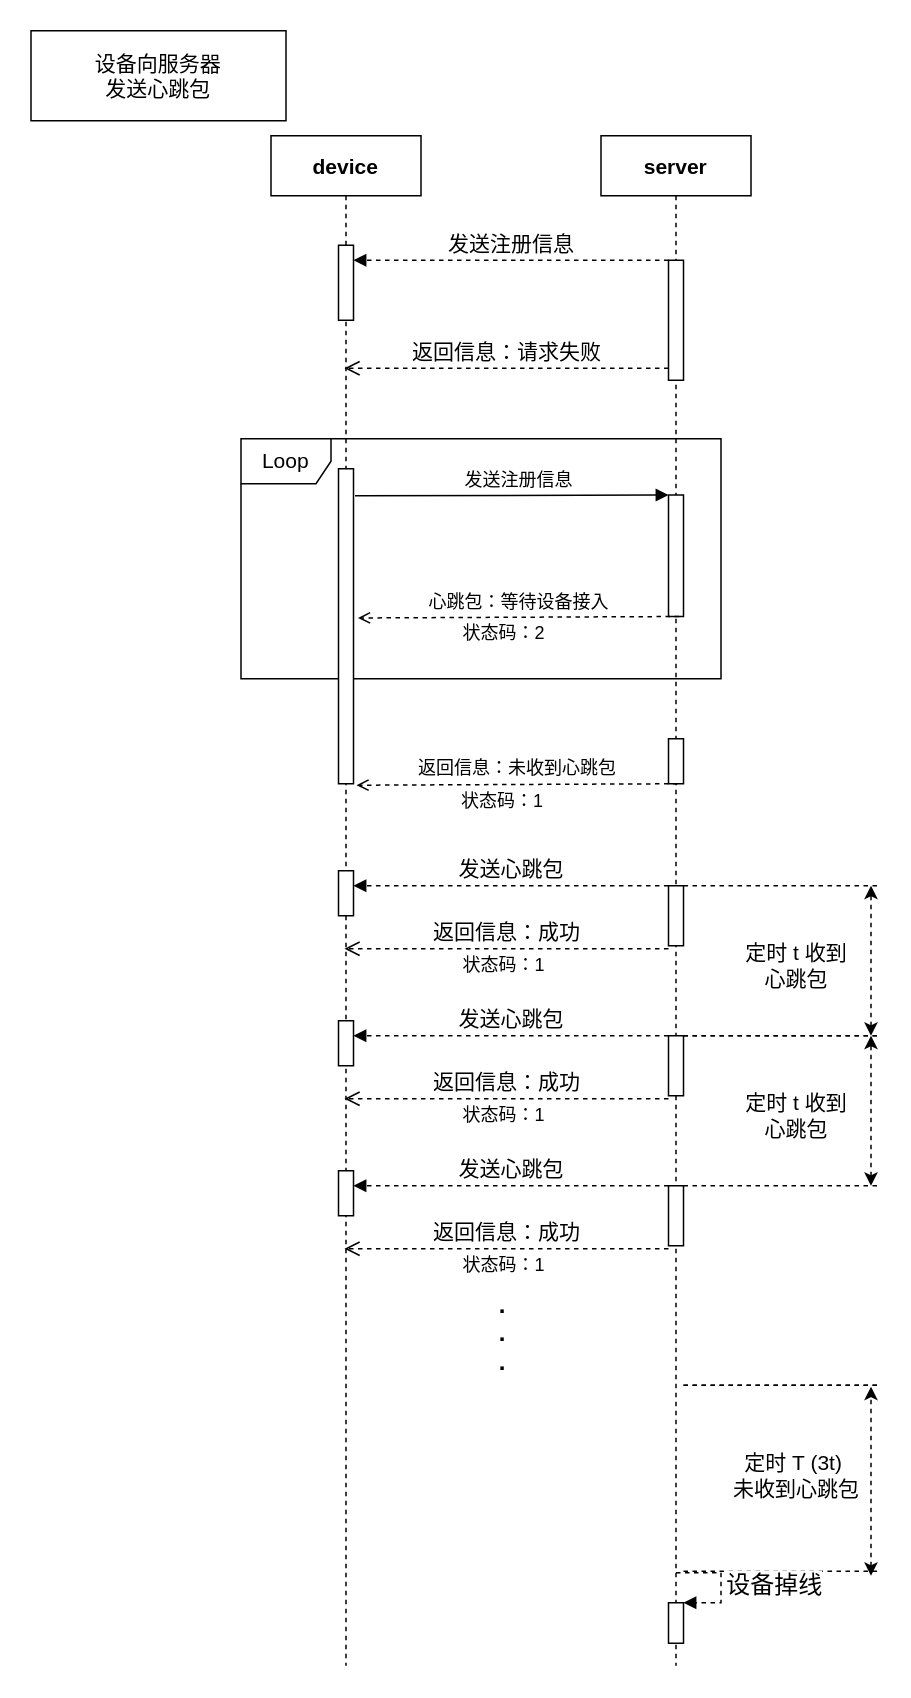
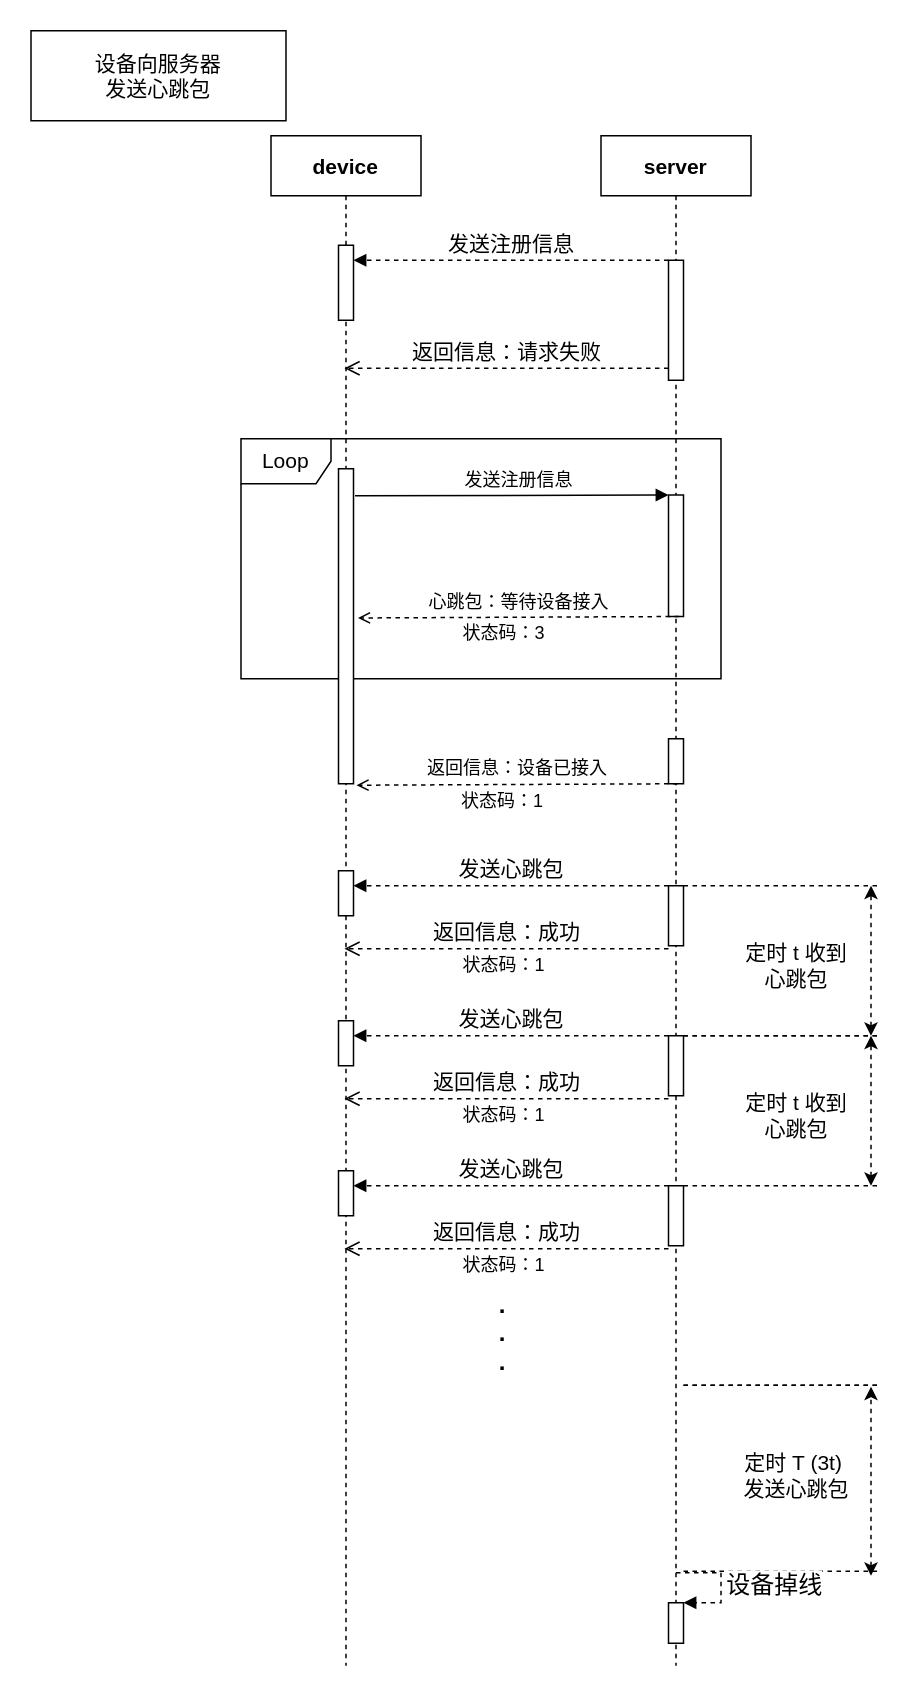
(504, 634) -> (504, 634)
(518, 769) -> (518, 769)
(797, 1475) -> (797, 1475)
